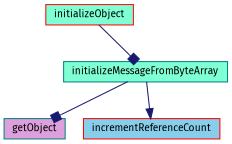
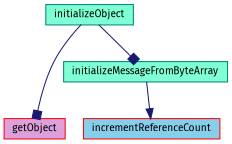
(90, 15) -> (90, 15)
(95, 98) -> (53, 63)
(35, 129) -> (35, 129)
